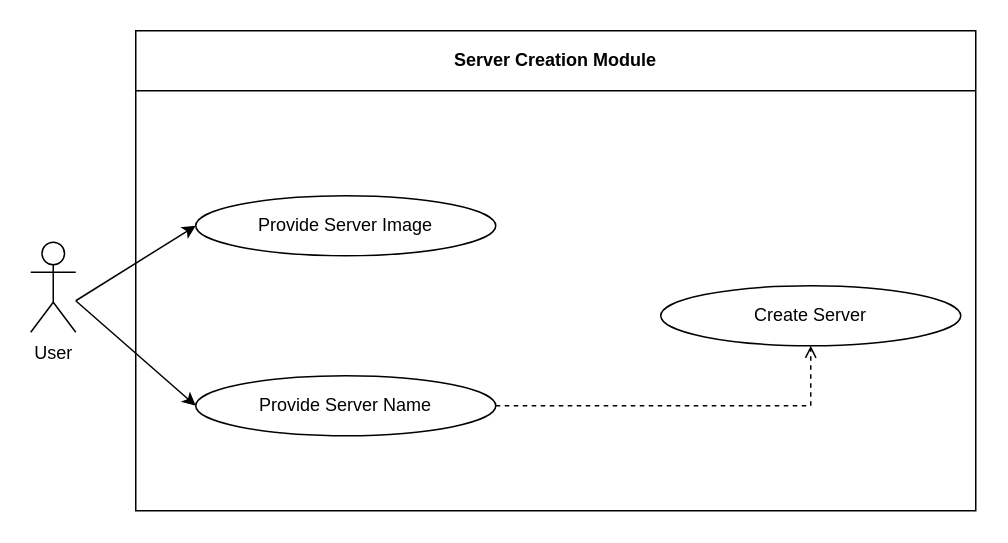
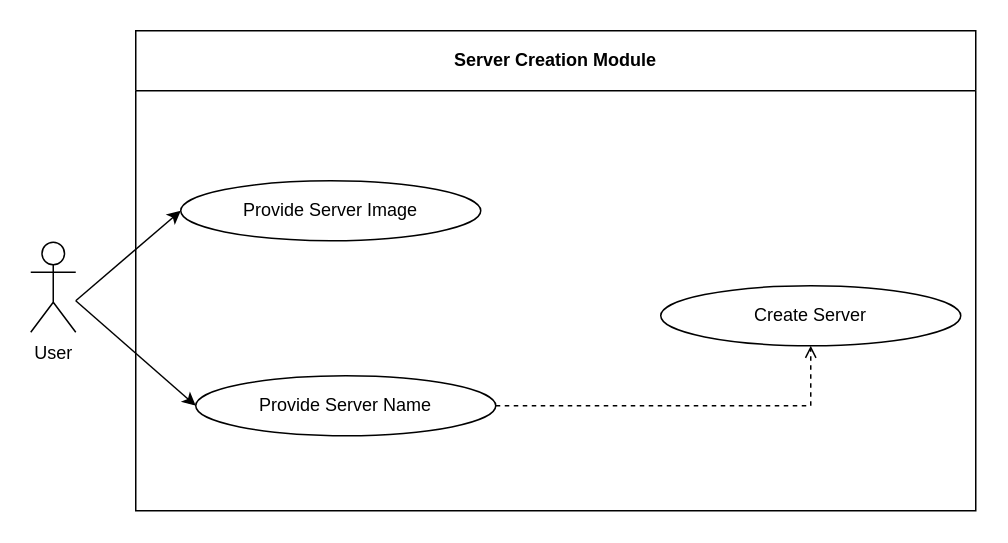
(346, 226) -> (331, 211)
